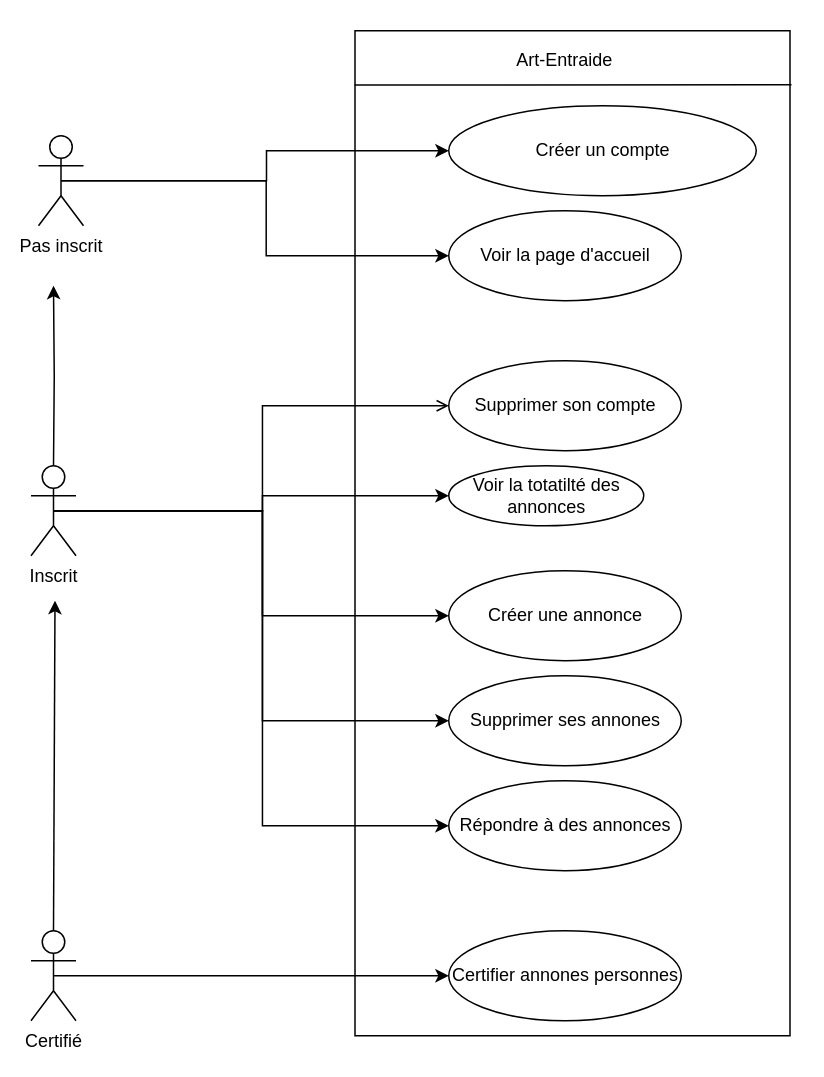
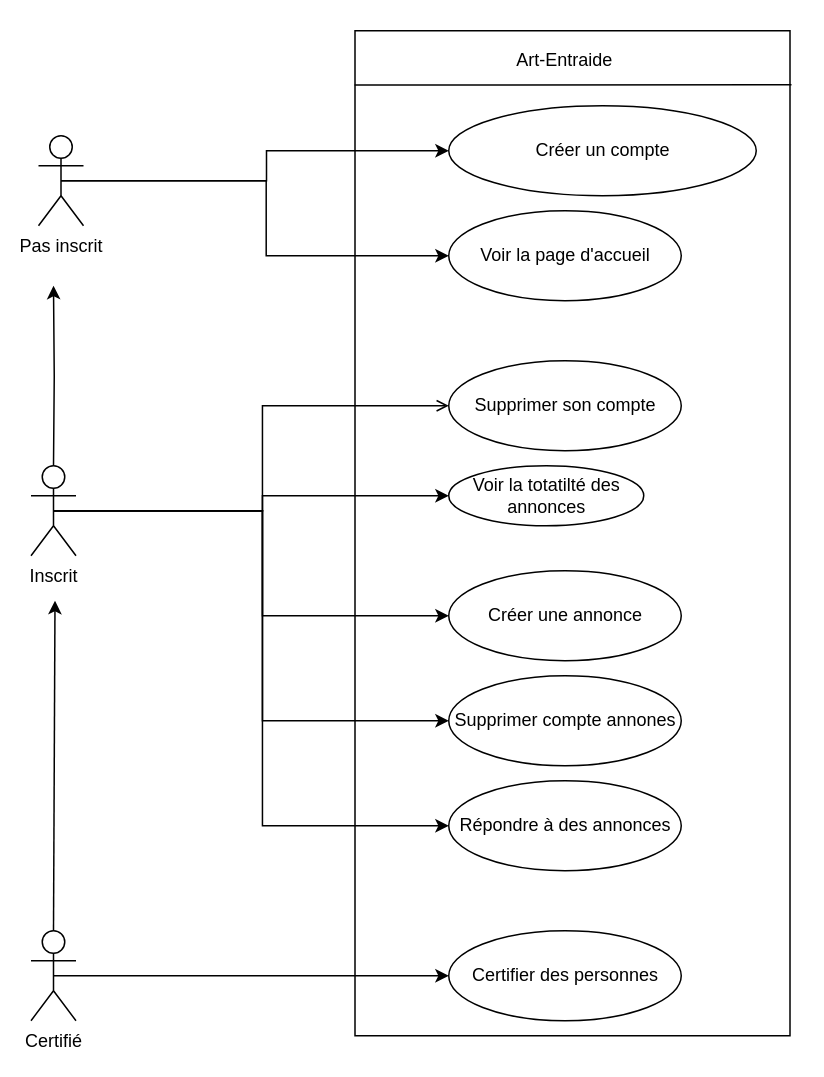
(566, 721) -> (566, 721)
(566, 976) -> (566, 976)
